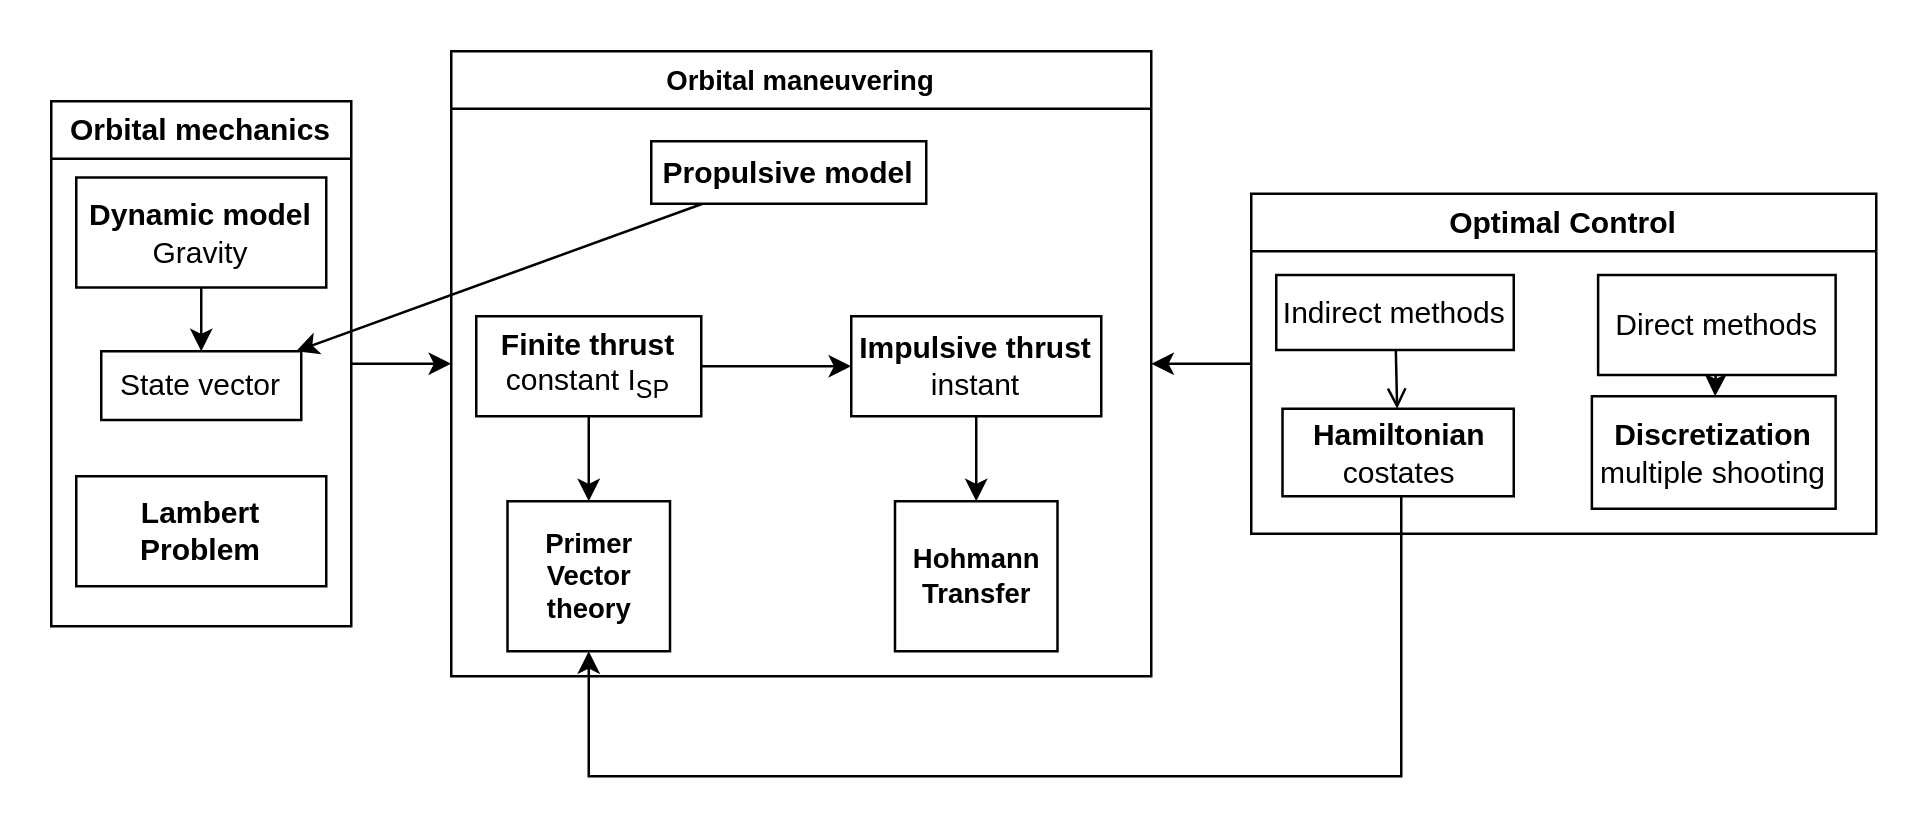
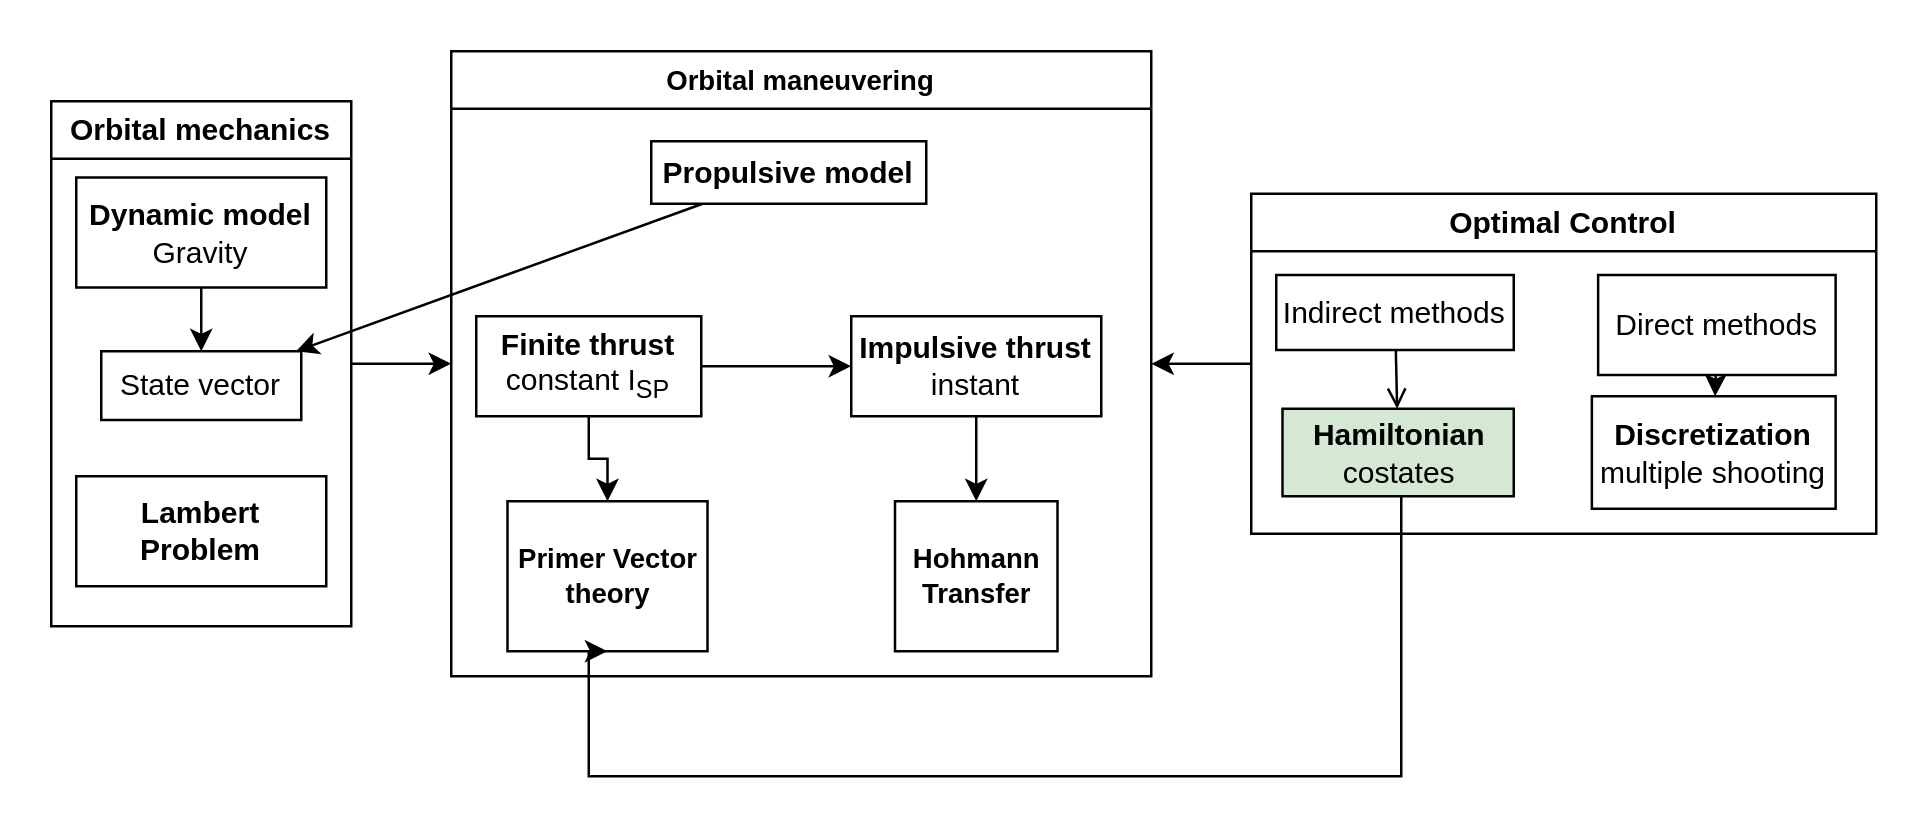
(1398, 453) -> (1398, 453)
(589, 576) -> (608, 576)
